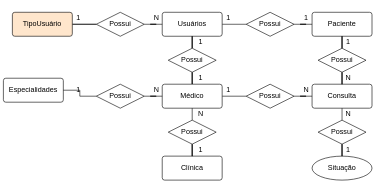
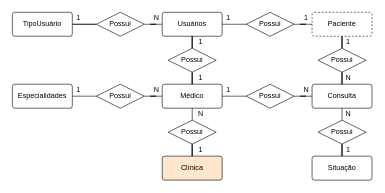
(42, 24) -> (42, 24)
(342, 24) -> (342, 24)
(33, 90) -> (42, 96)
(192, 168) -> (192, 168)
(342, 168) -> (342, 168)
